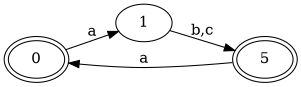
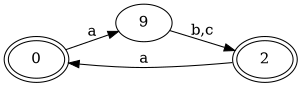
(144, 23) -> (144, 23)
(265, 59) -> (265, 59)
